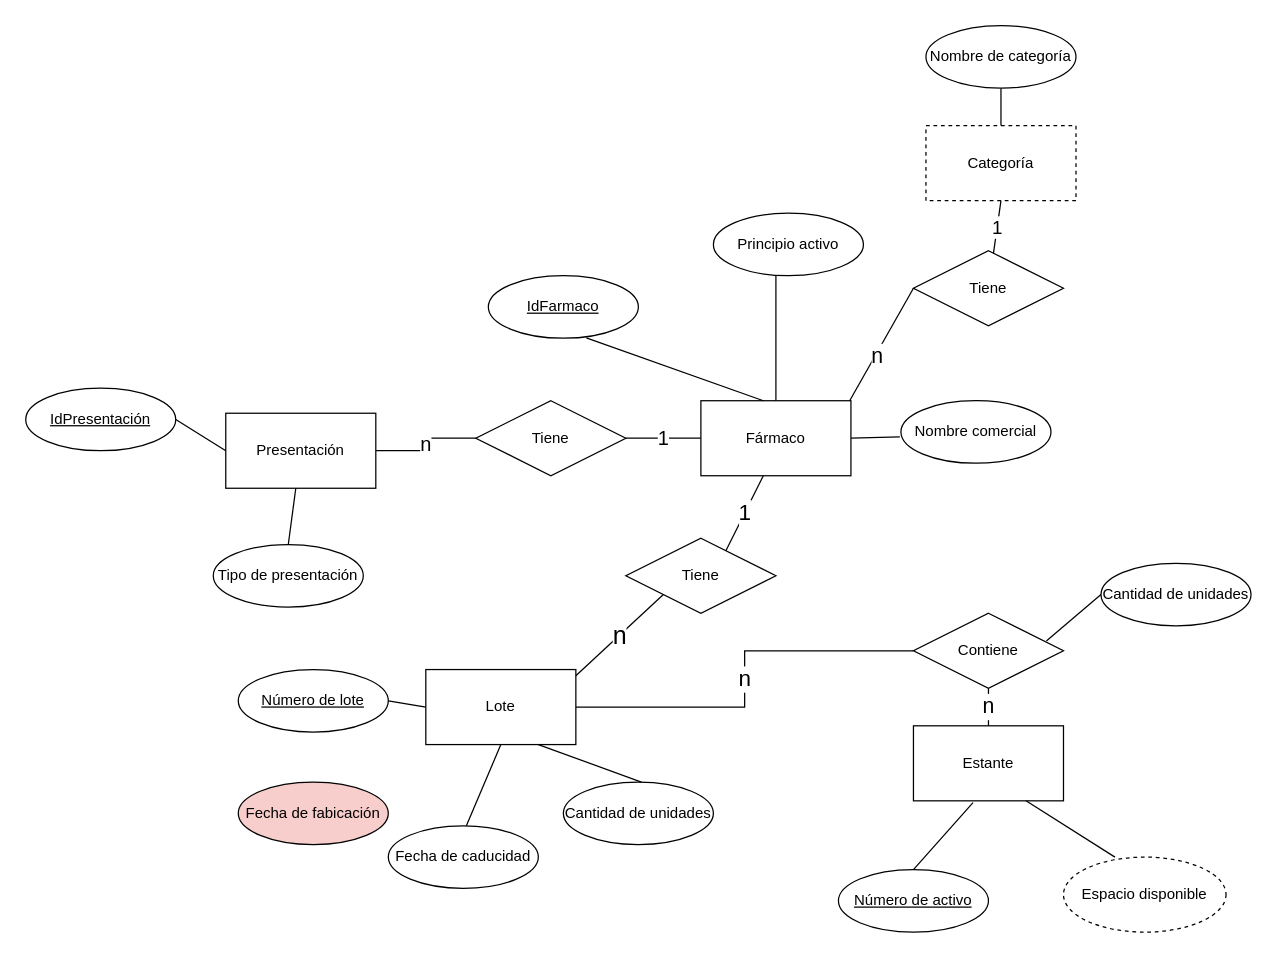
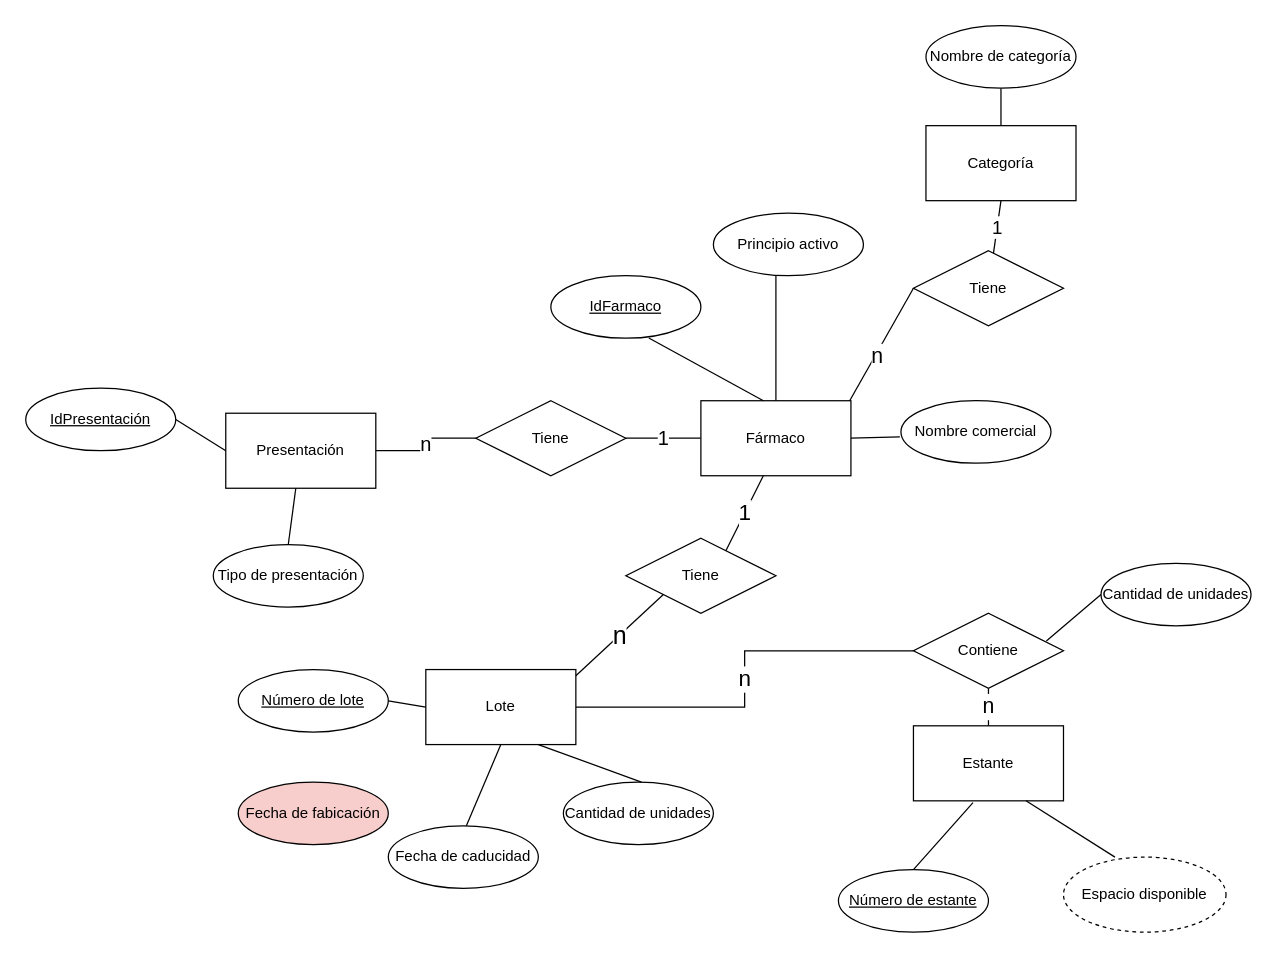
(1001, 163) -> (1001, 163)
(563, 307) -> (626, 307)
(913, 901) -> (913, 901)
